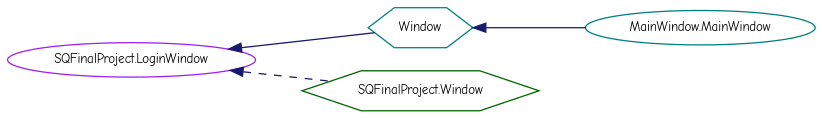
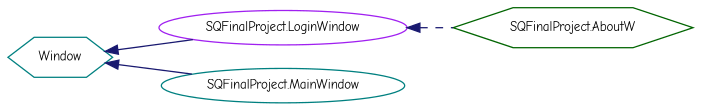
(700, 28) -> (283, 86)
(308, 40) -> (155, 45)
(420, 91) -> (573, 28)
